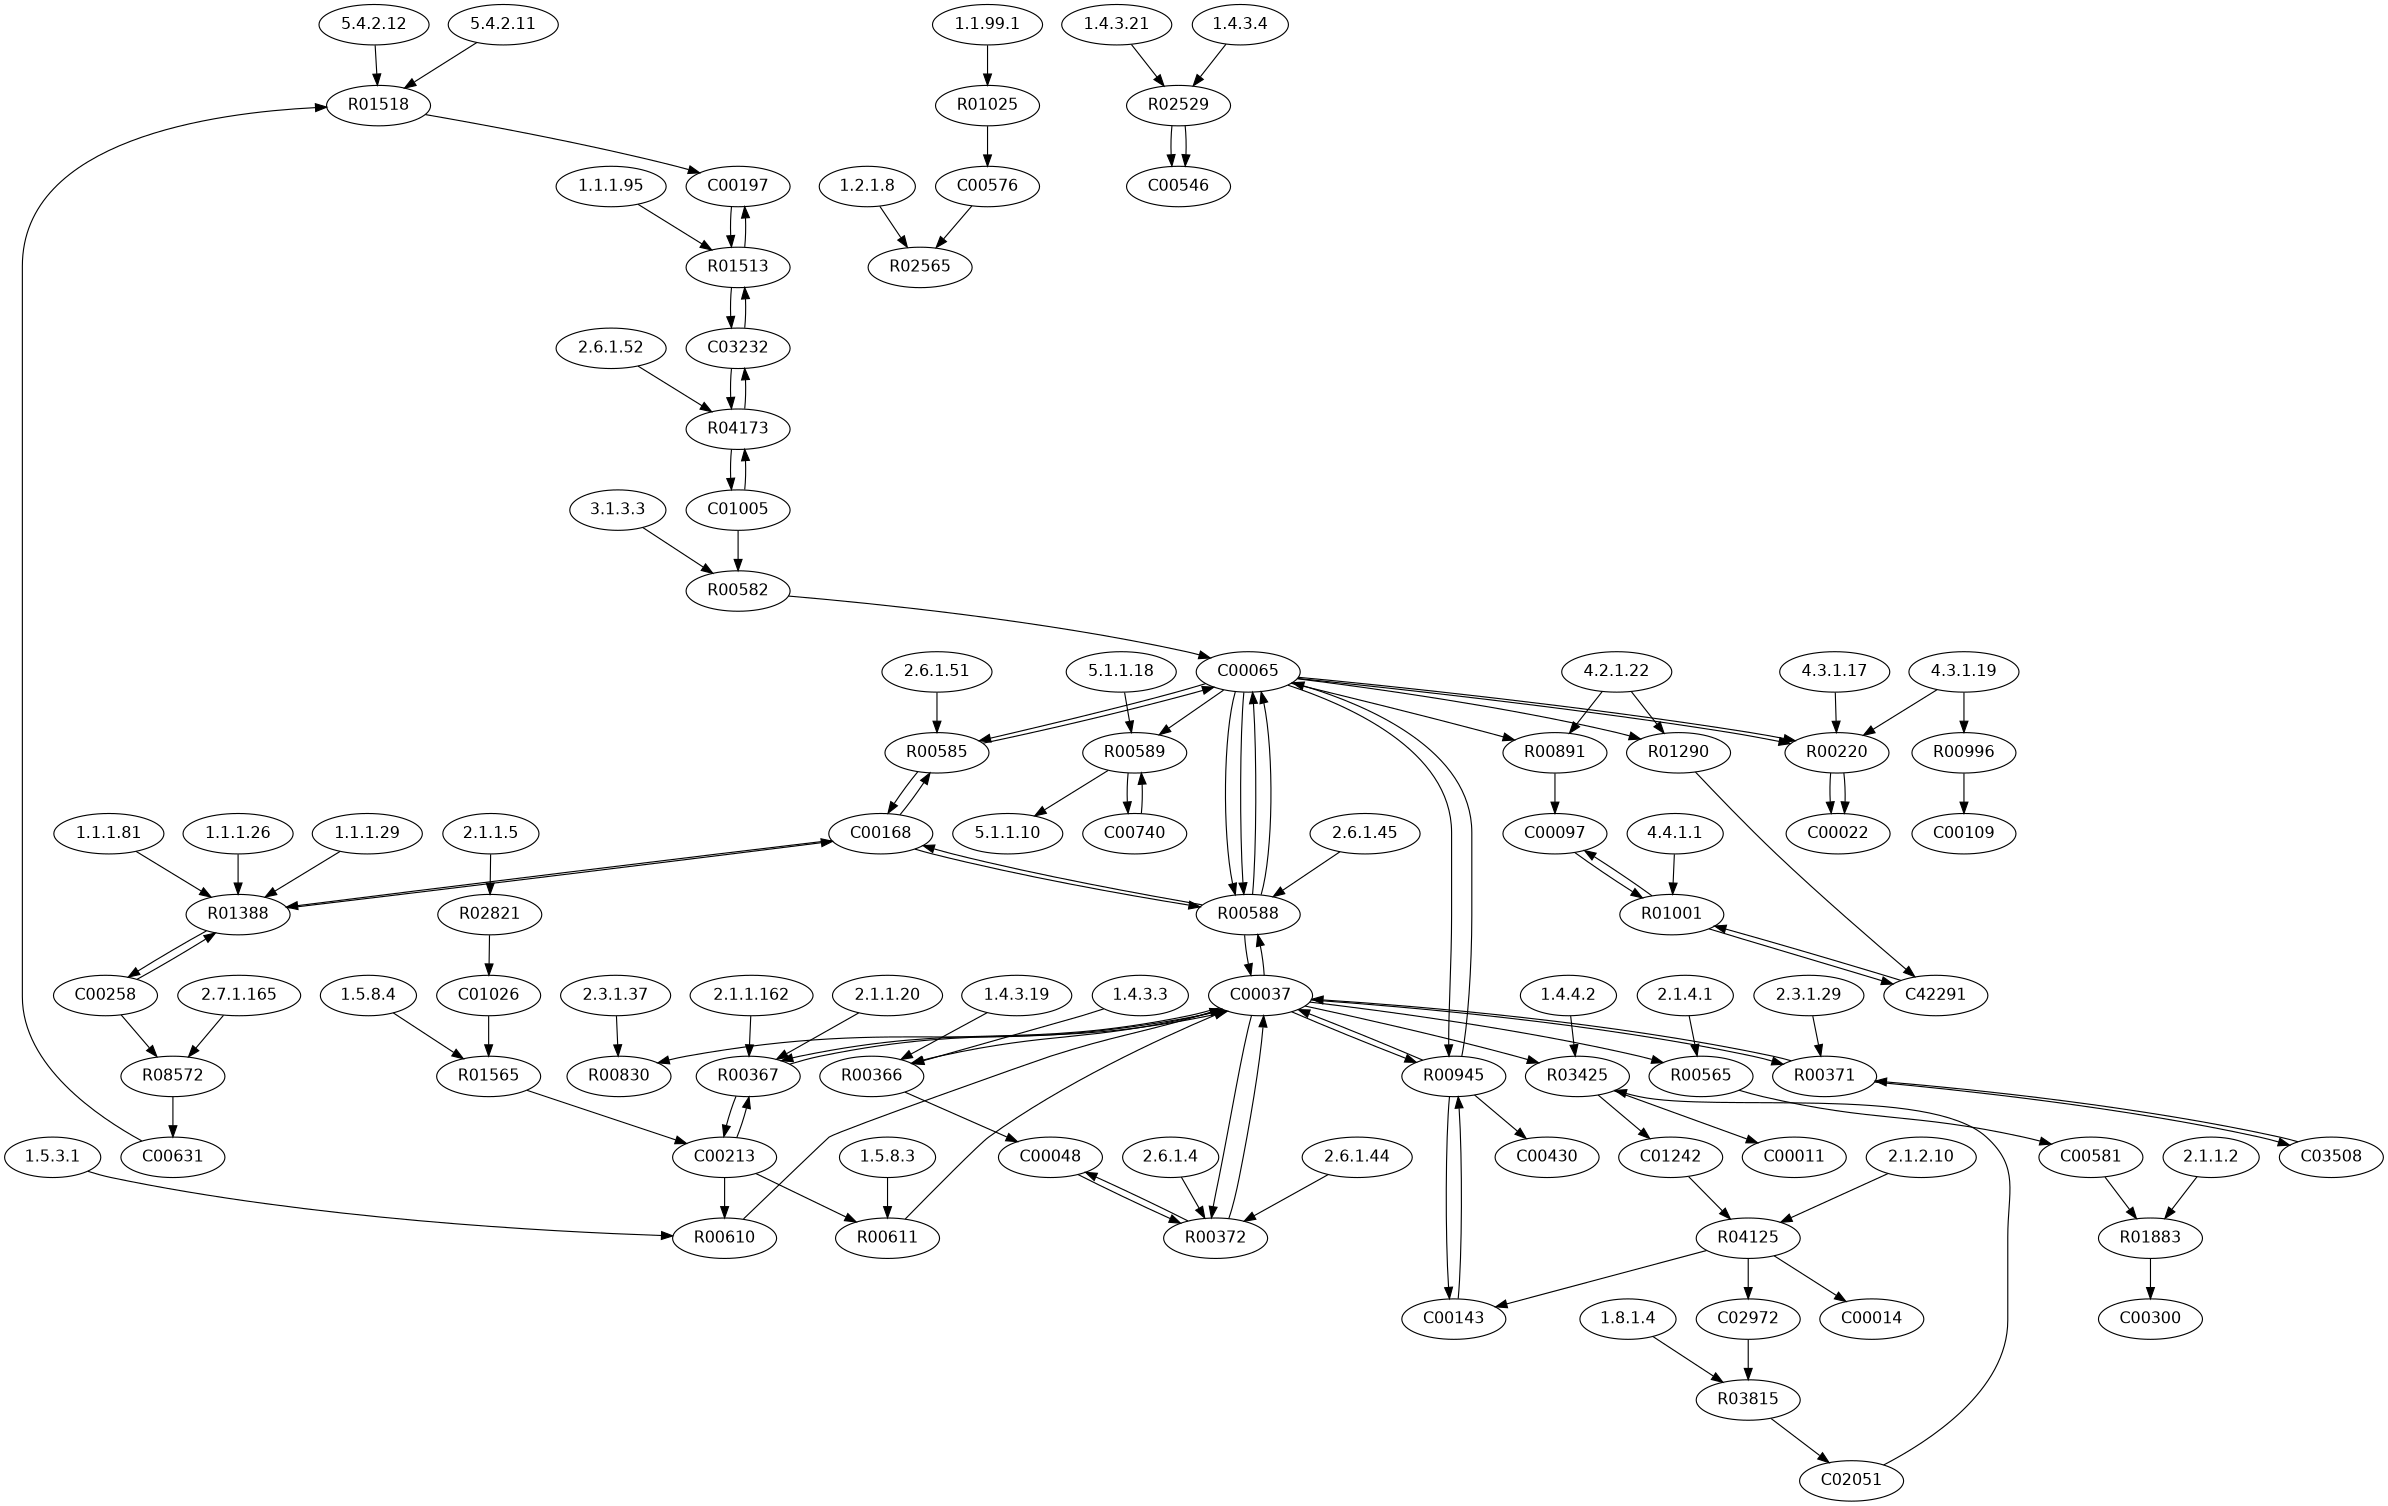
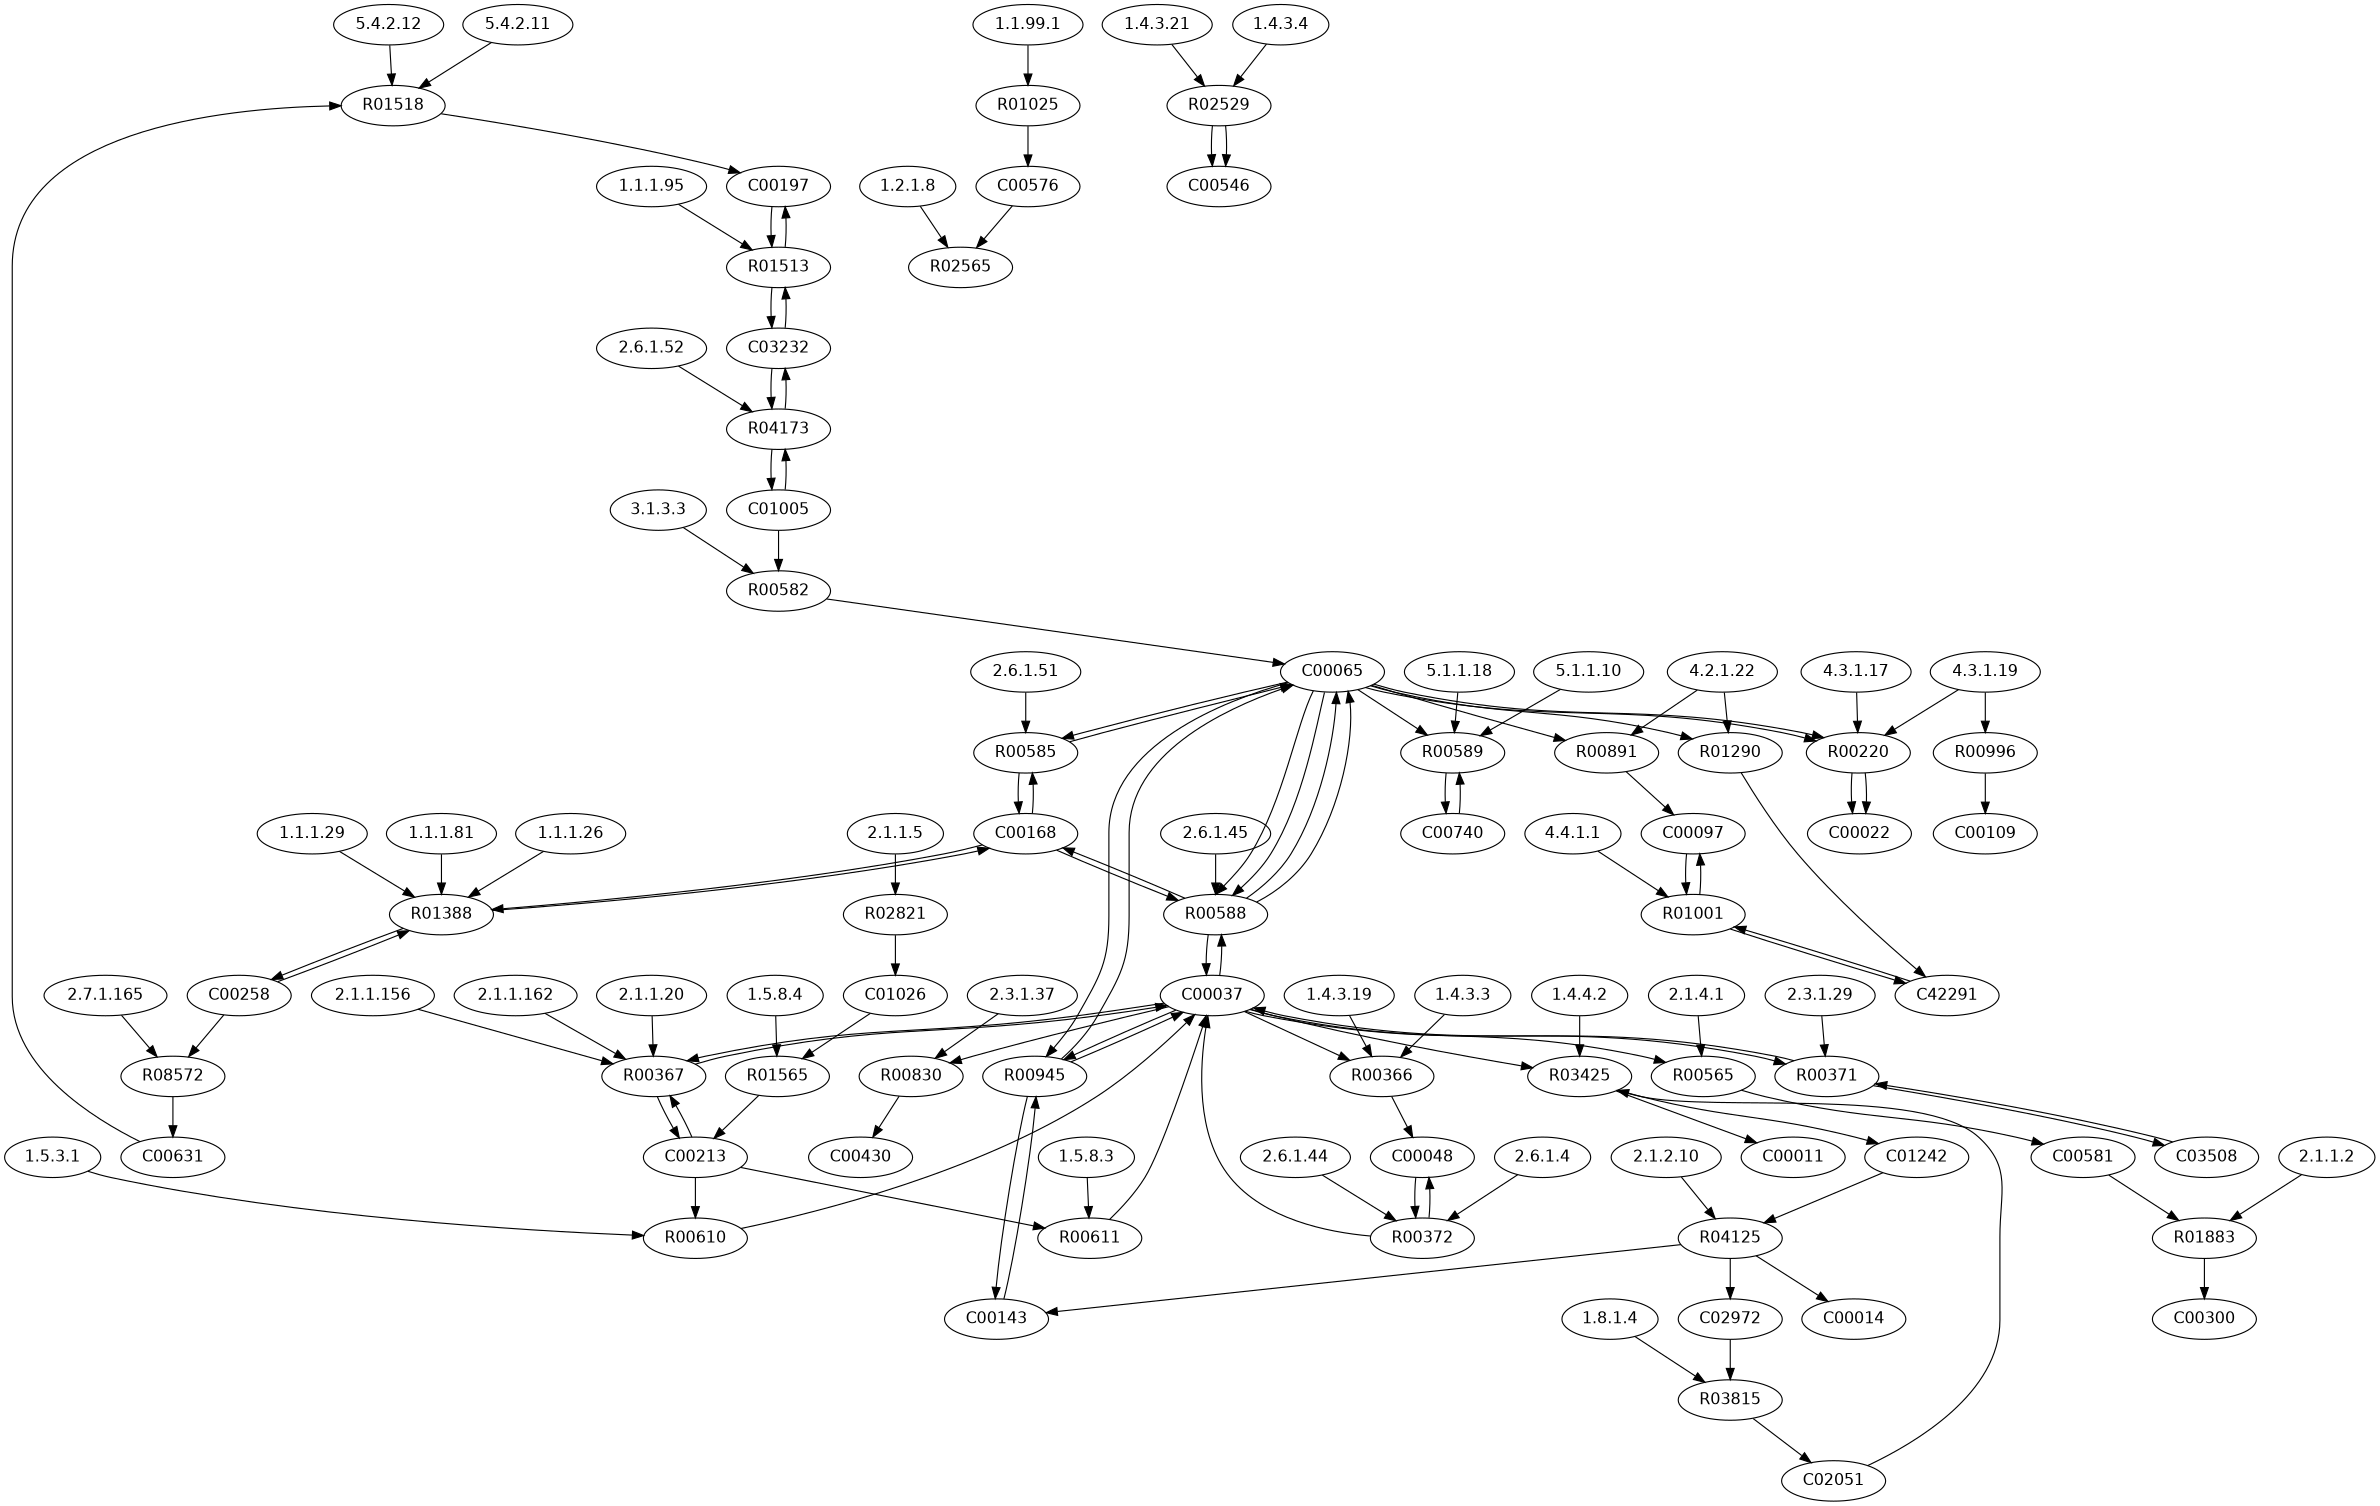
(1076, 790) -> (1538, 703)
none -> (373, 996)
(1232, 1111) -> none
(1496, 1113) -> (889, 1112)
